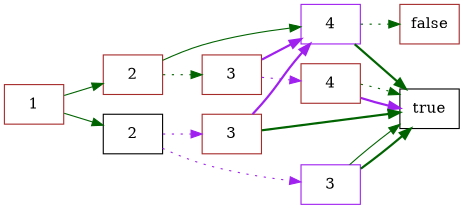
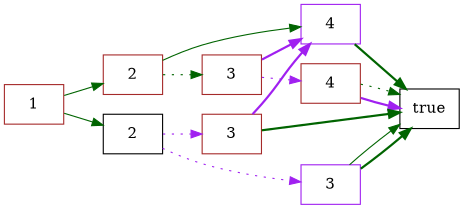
(430, 24) -> none
